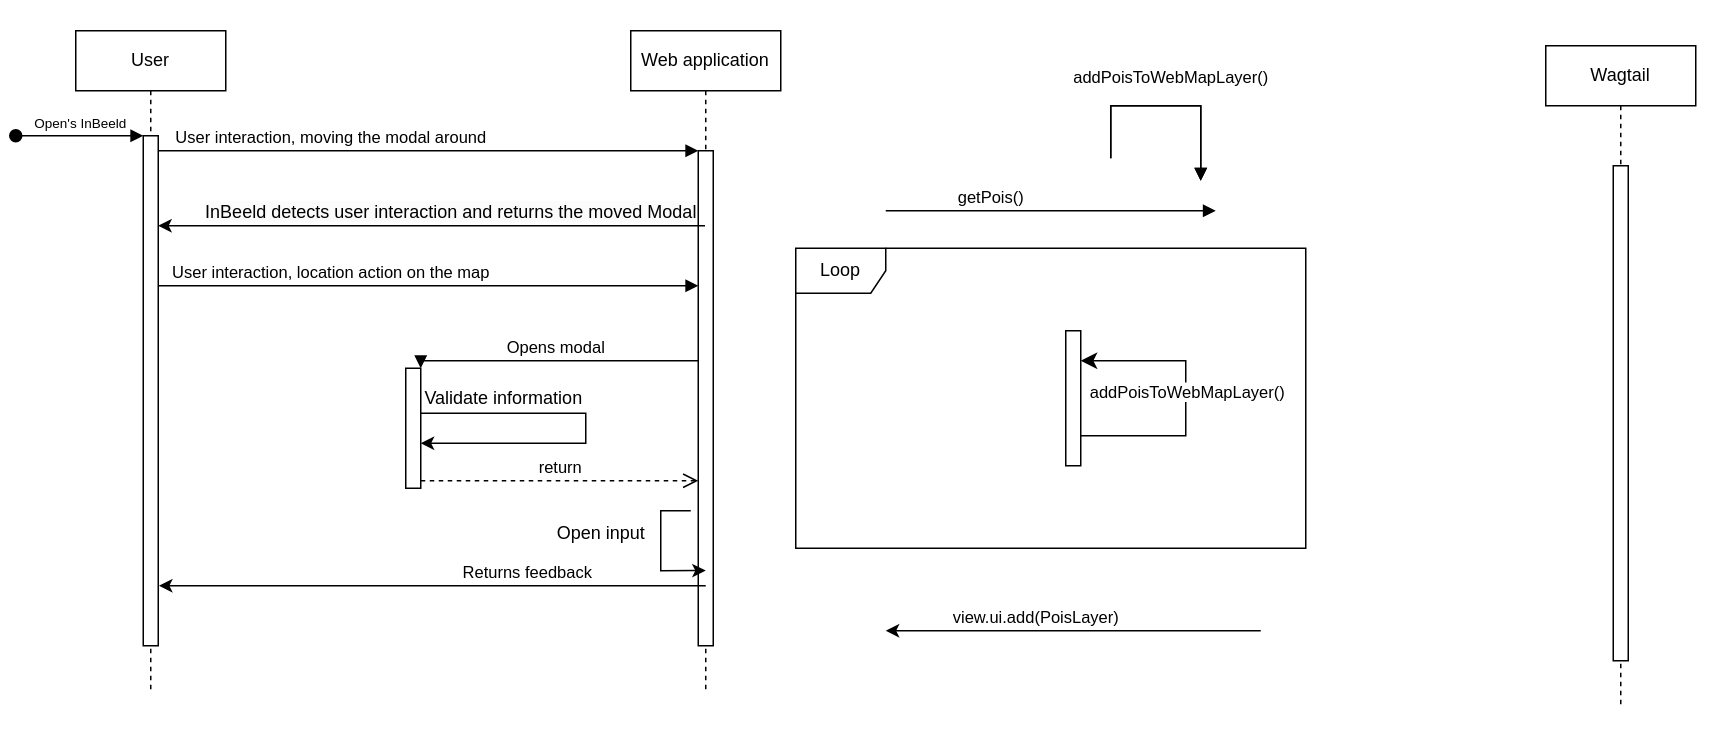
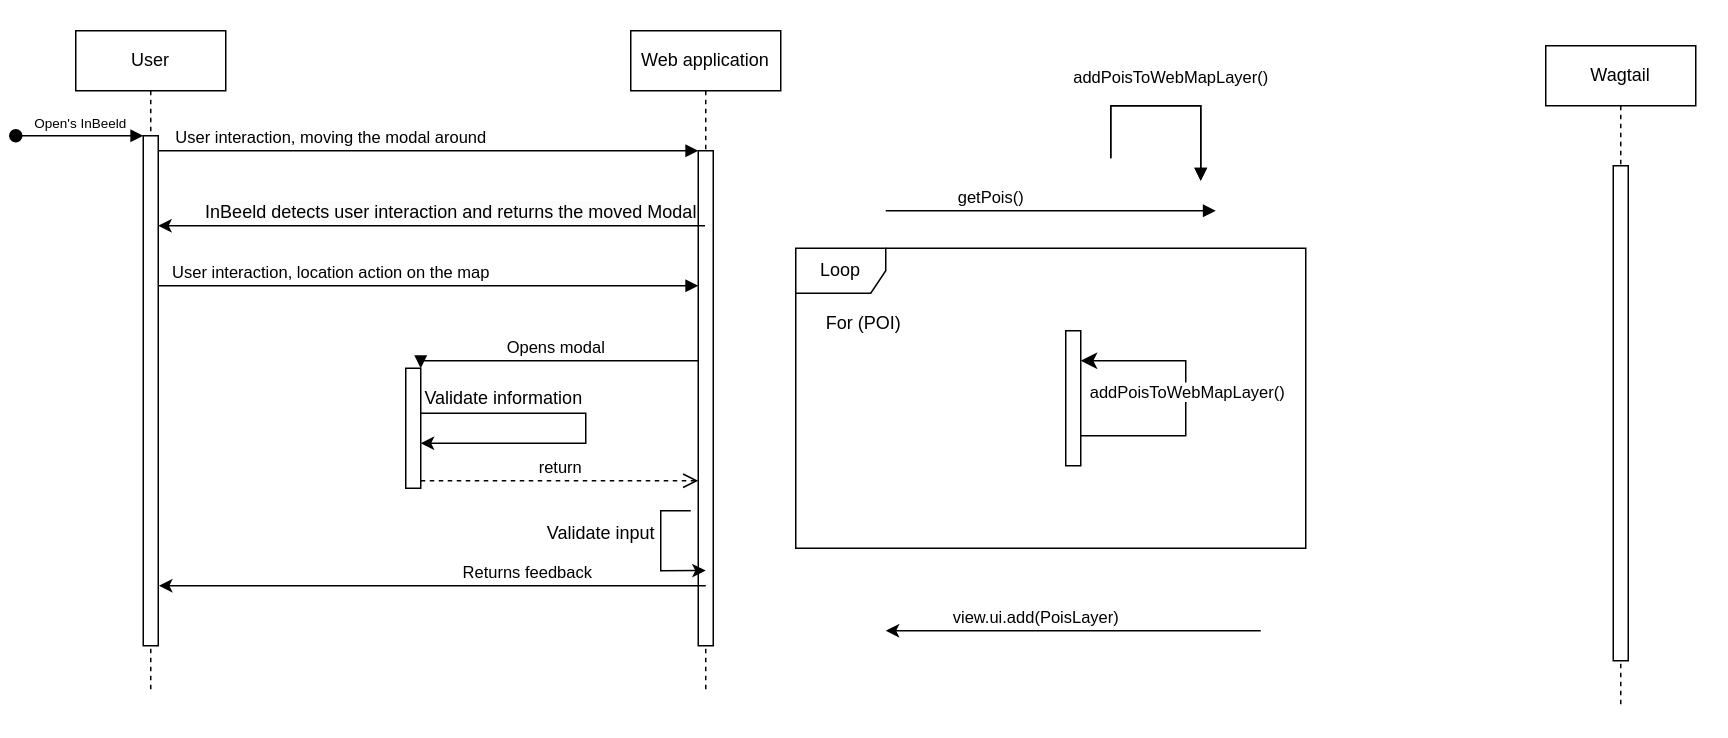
none -> (863, 323)
(602, 533) -> (602, 533)
